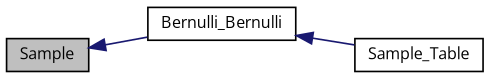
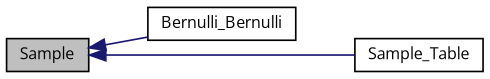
(333, 42) -> (230, 55)
